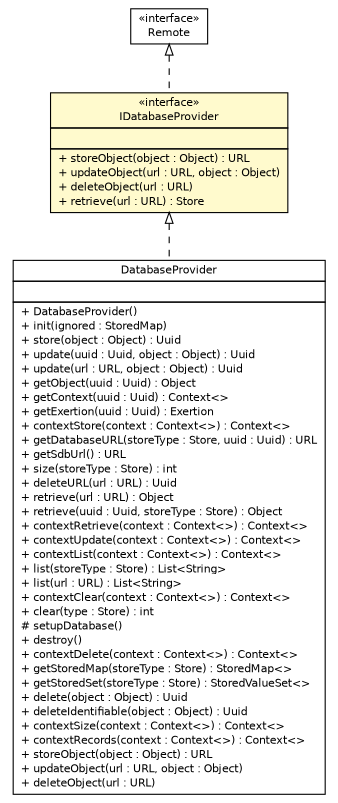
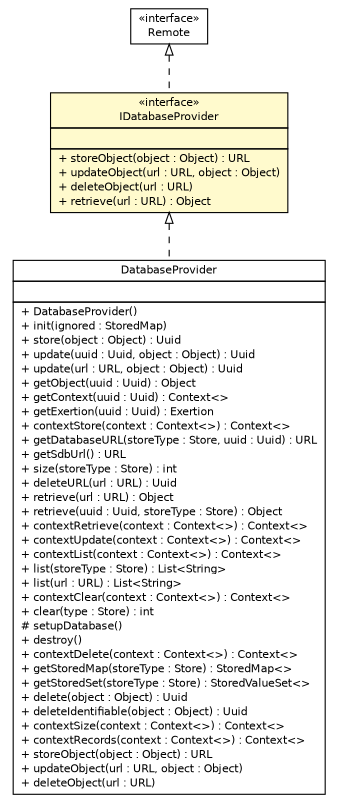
(131, 202) -> (135, 202)
